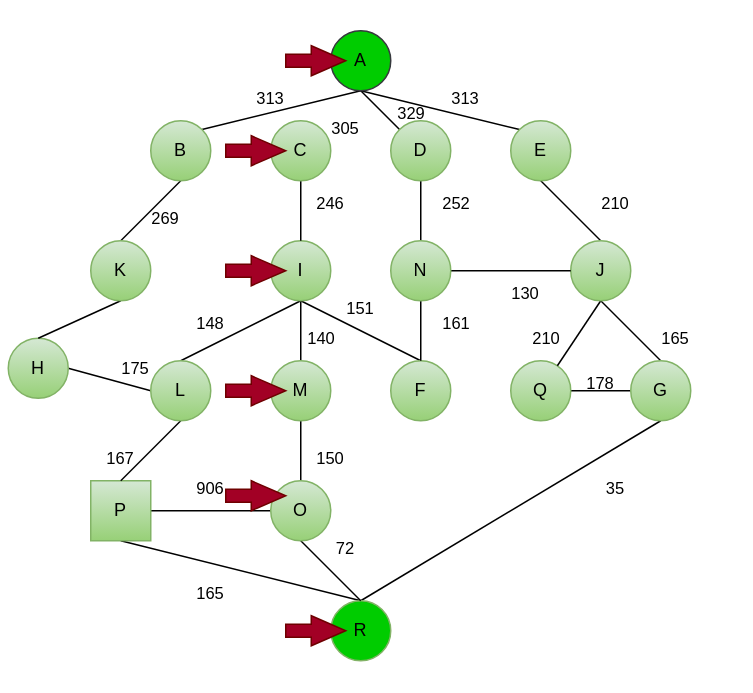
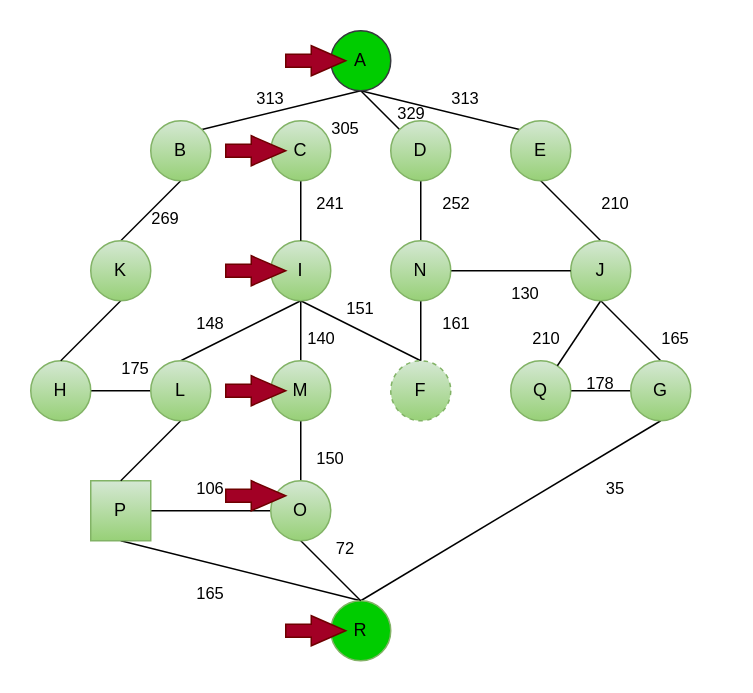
(331, 203) -> (331, 203)
(38, 368) -> (61, 391)
(421, 391) -> (421, 391)
(121, 458) -> none
(211, 488) -> (211, 488)
